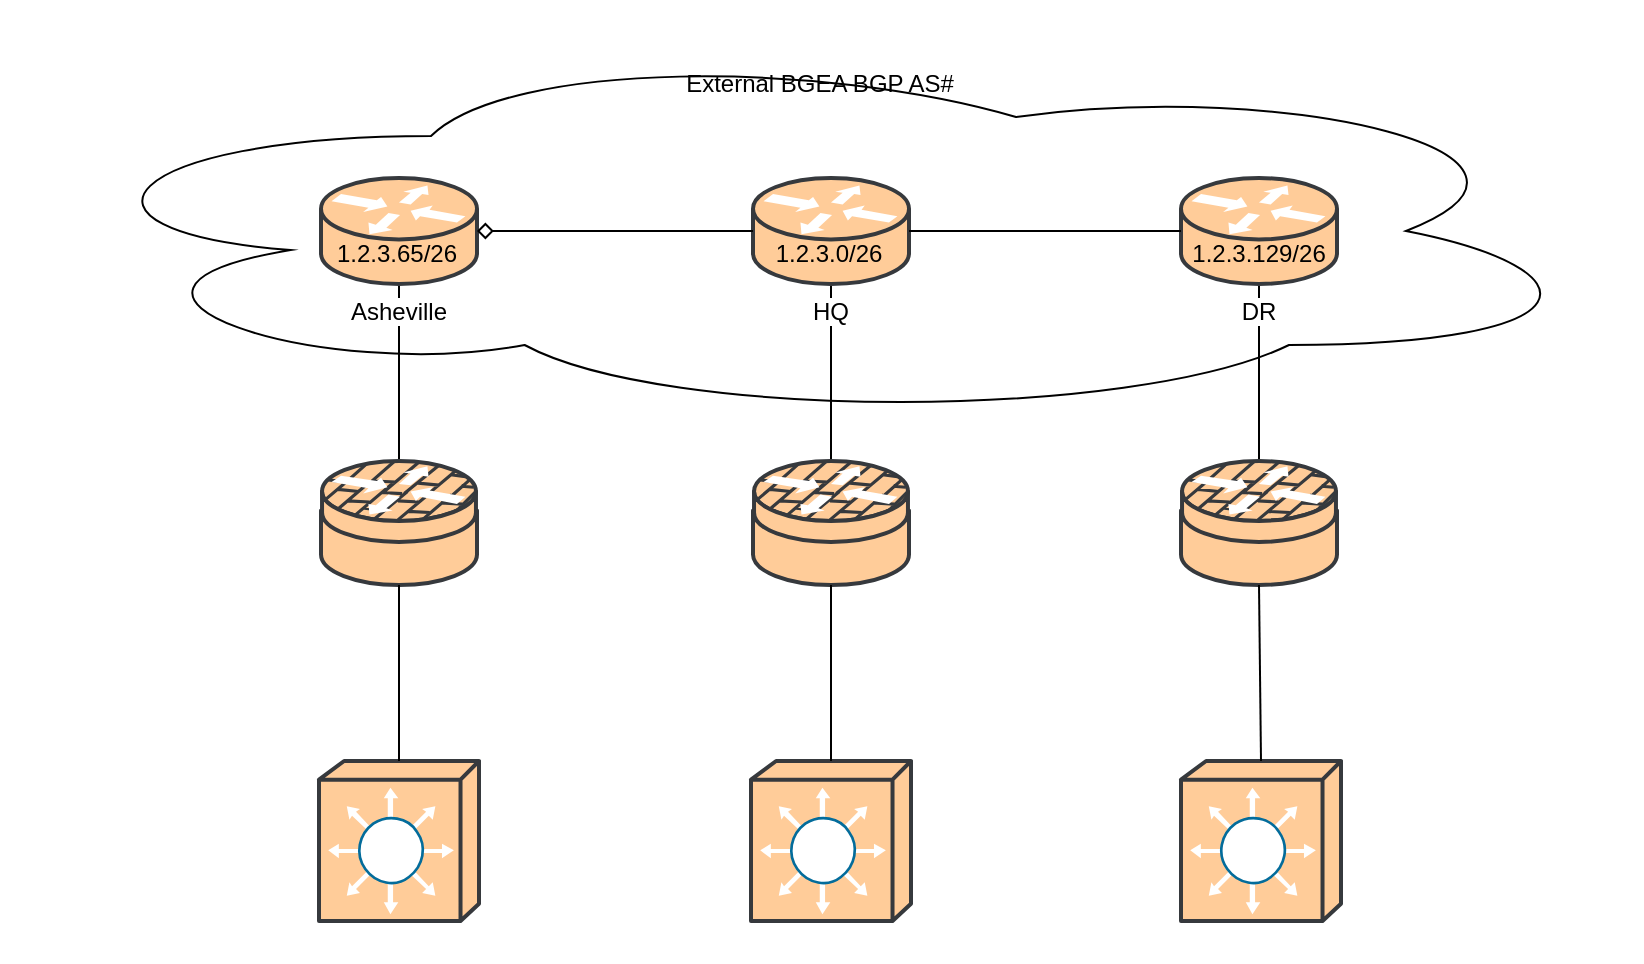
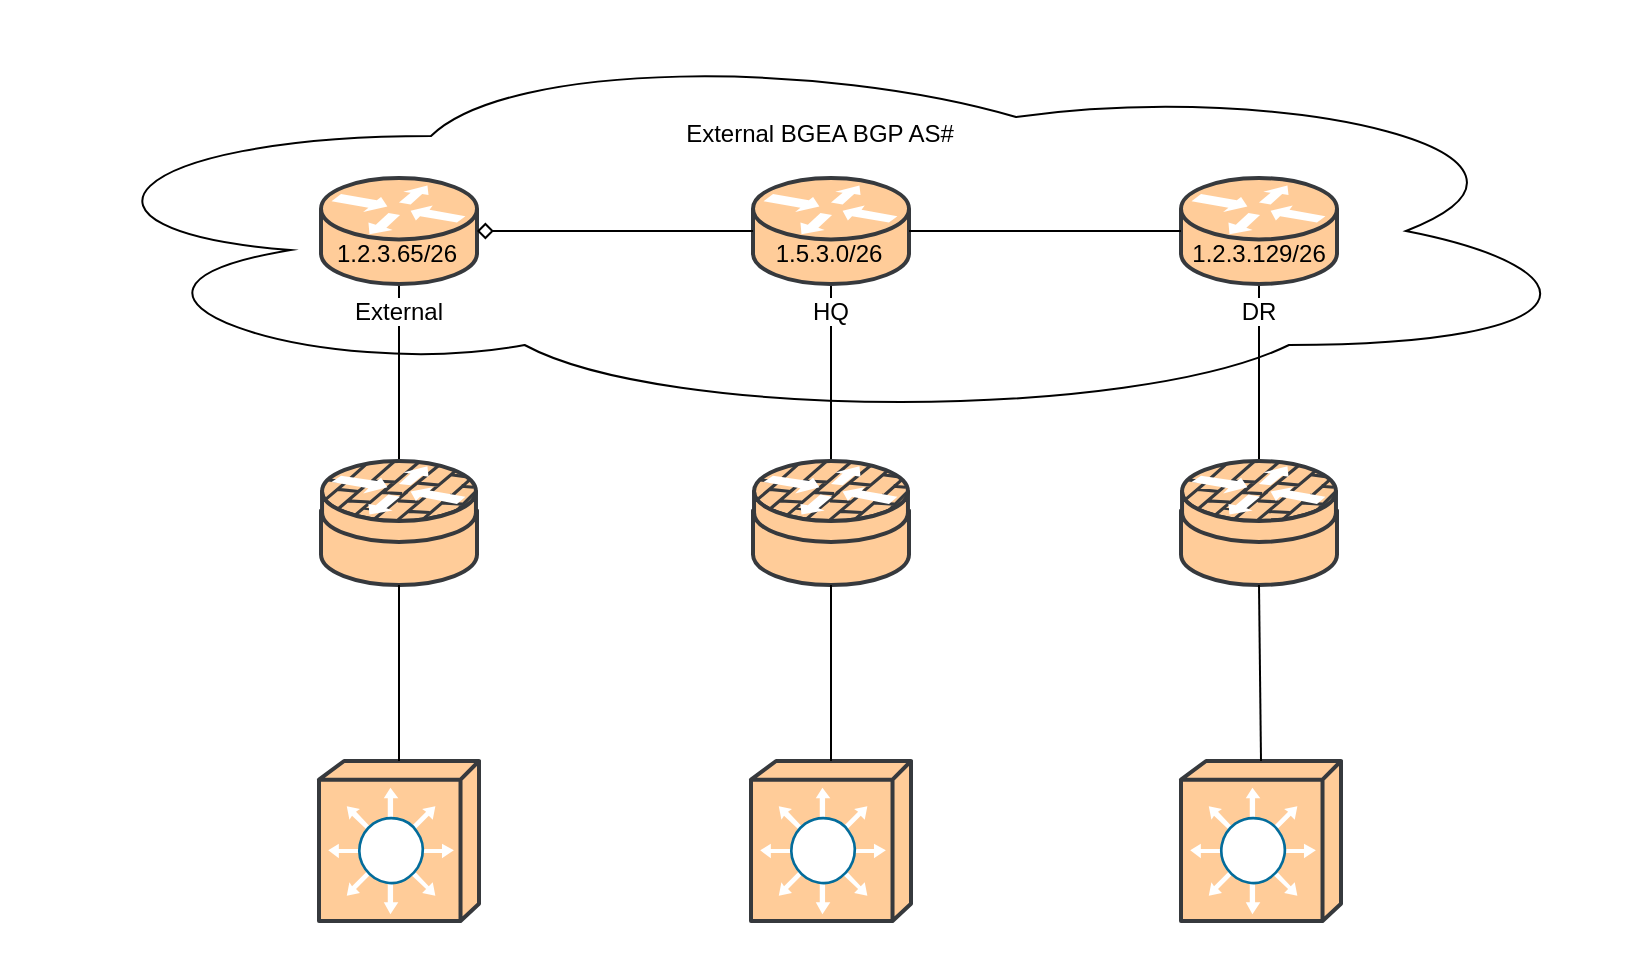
(821, 100) -> (821, 150)
(830, 255) -> (830, 255)
(400, 313) -> (400, 313)
